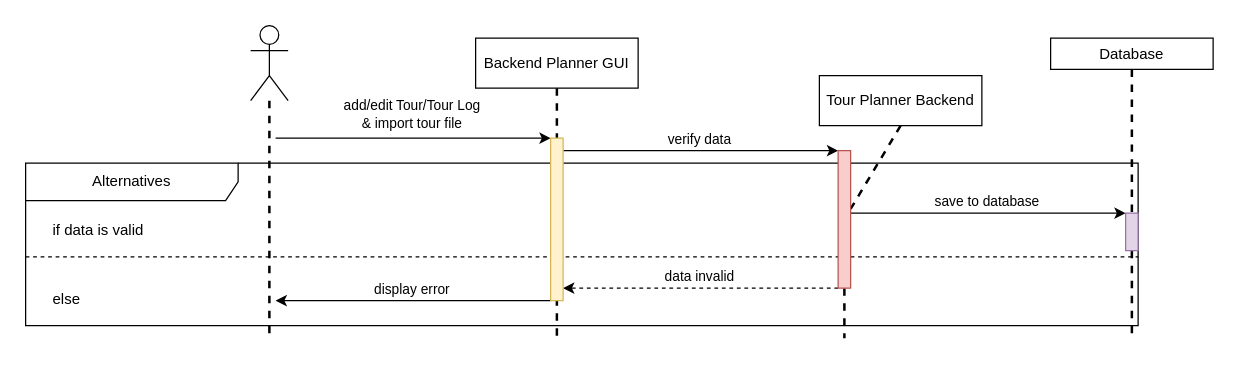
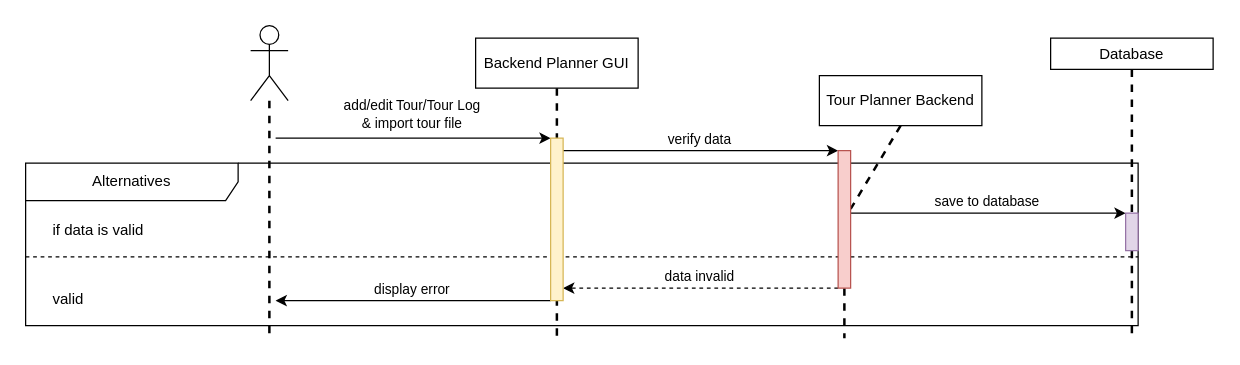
(68, 300) -> (70, 300)
